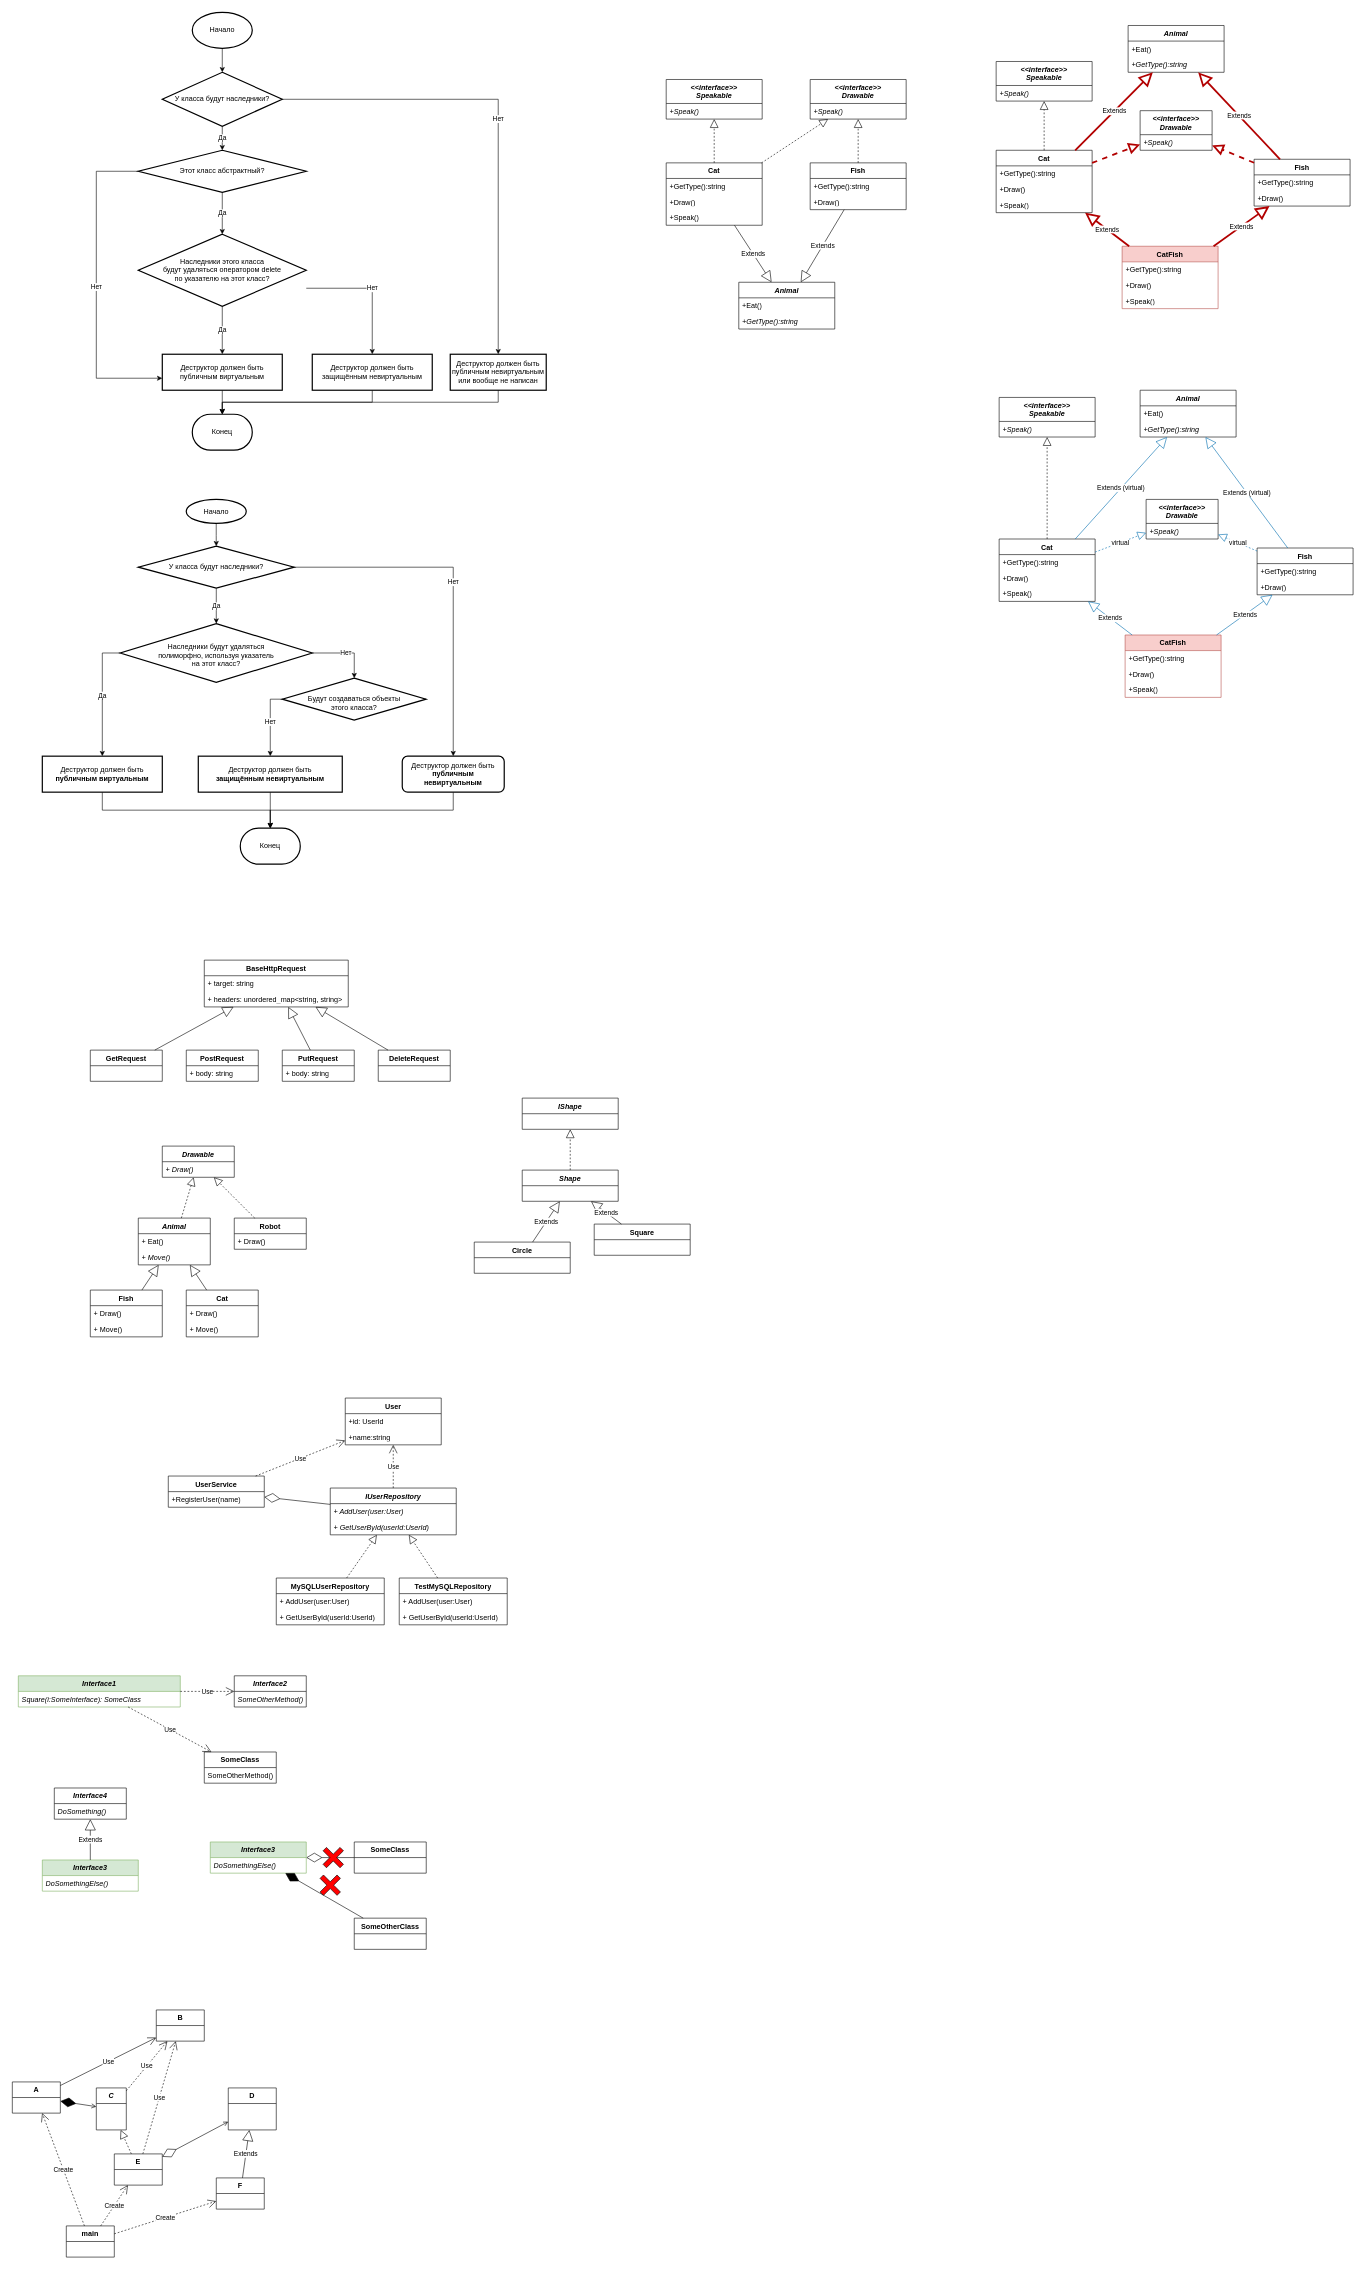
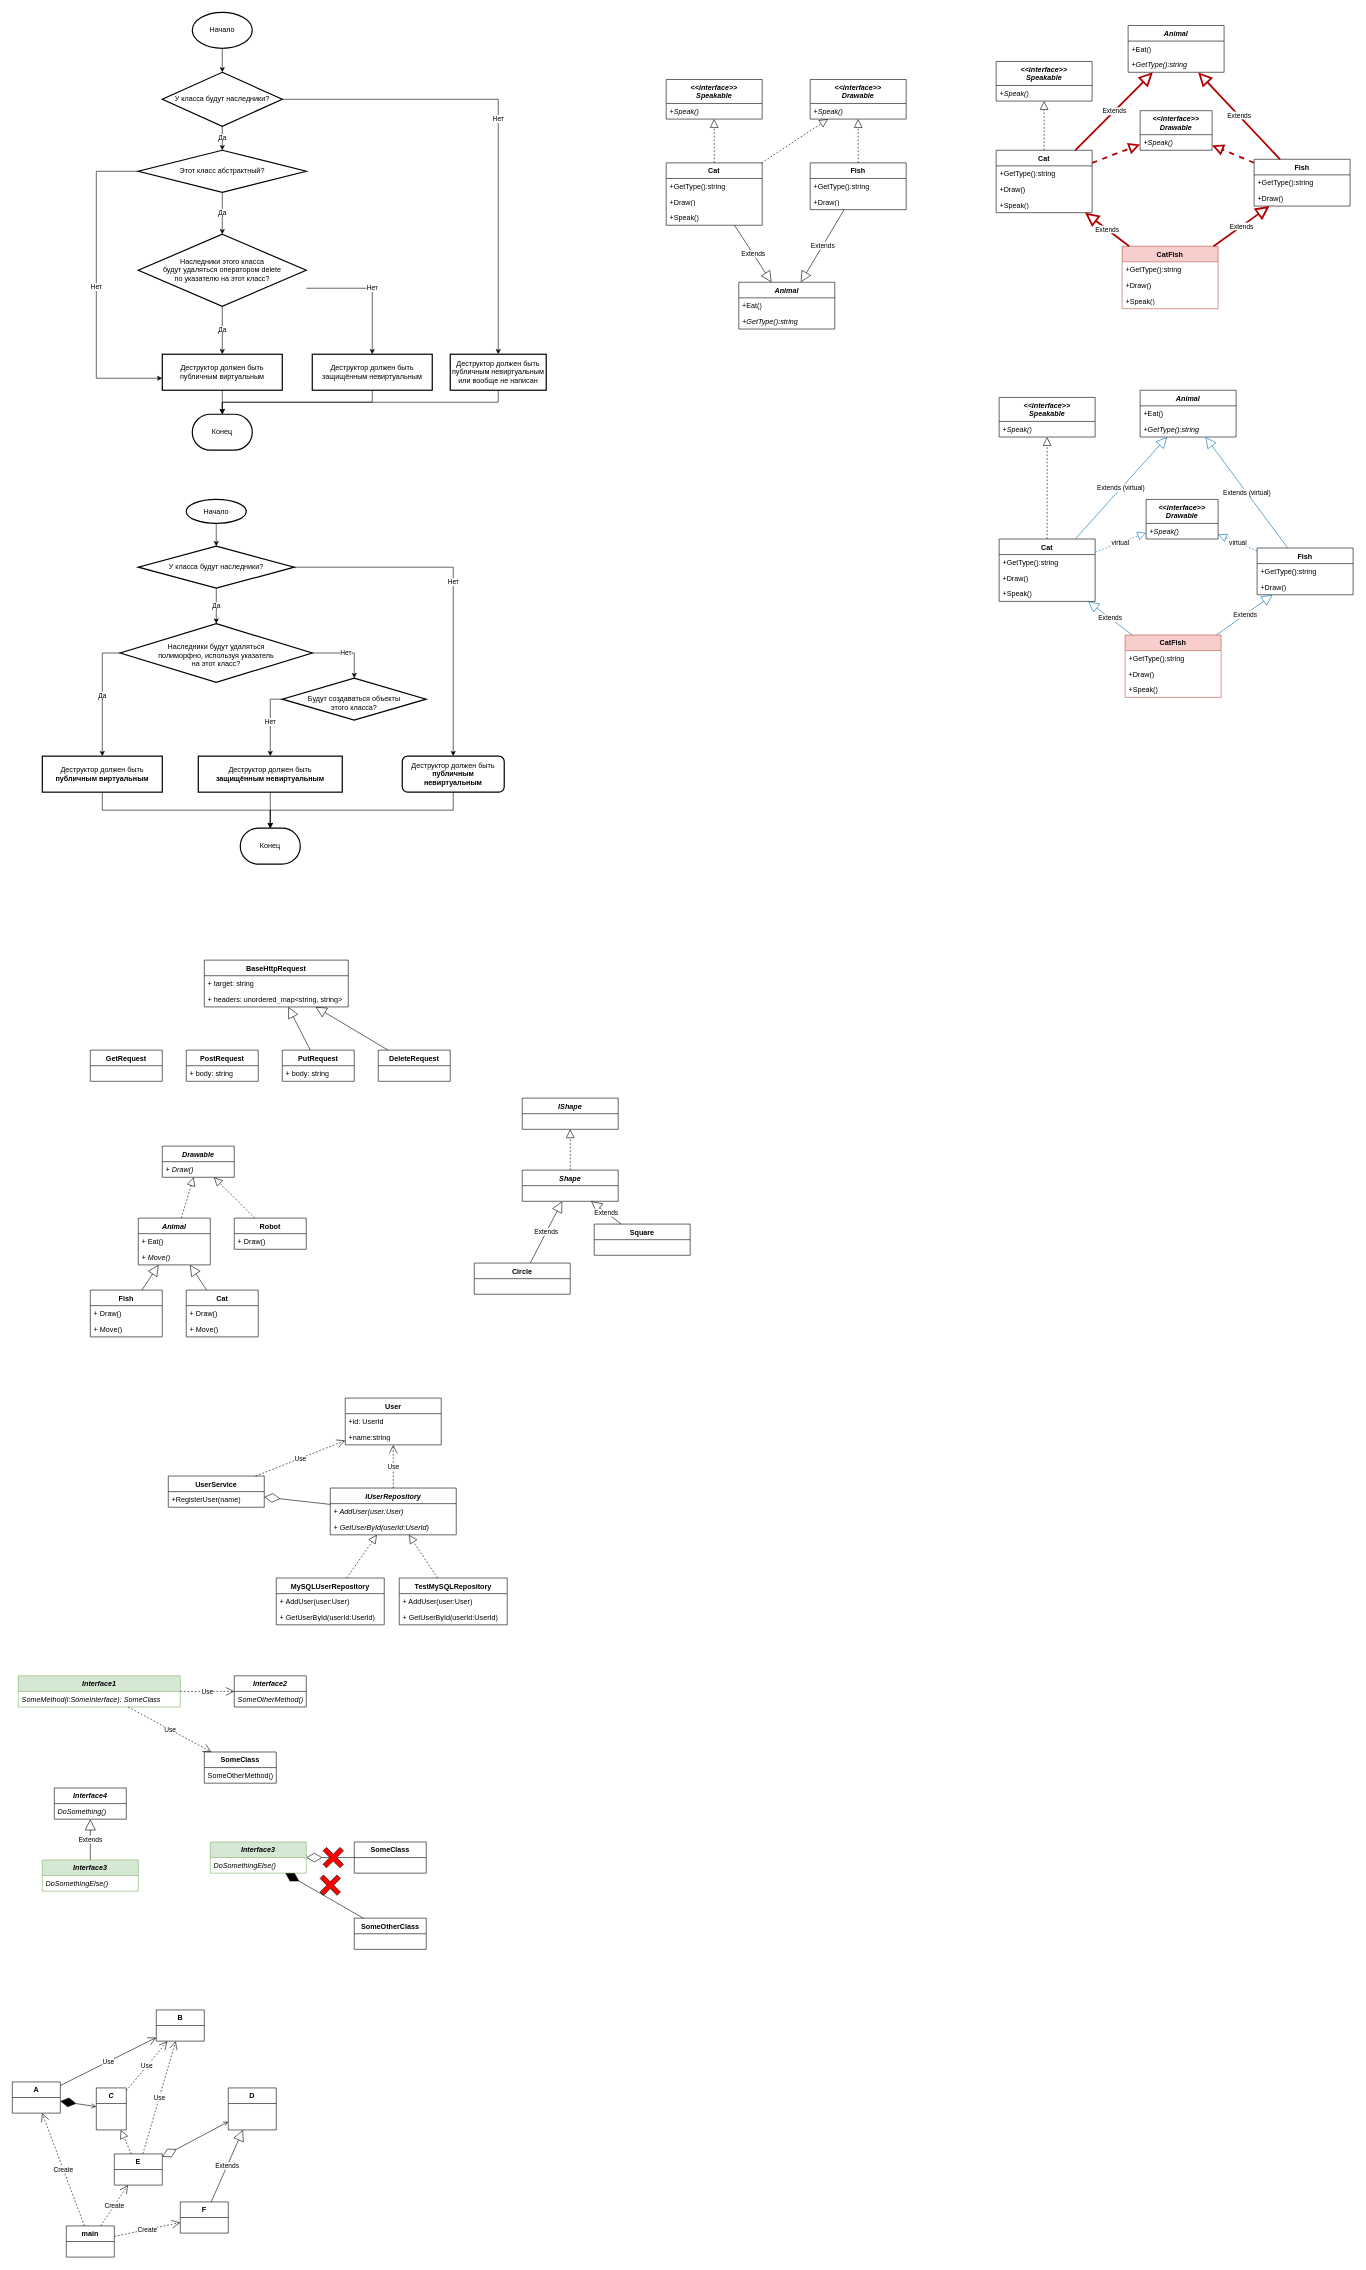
(189, 1032) -> none
(522, 1258) -> (522, 1279)
(86, 1700) -> (94, 1700)
(240, 2194) -> (204, 2218)
